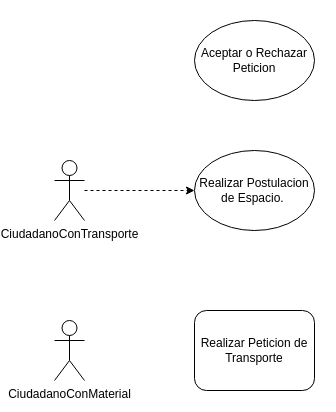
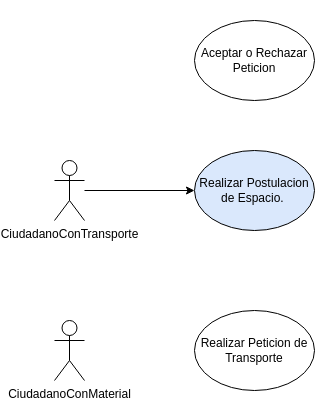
(137, 191) -> (137, 191)
(255, 191) -> (255, 191)
(255, 351) -> (255, 351)
